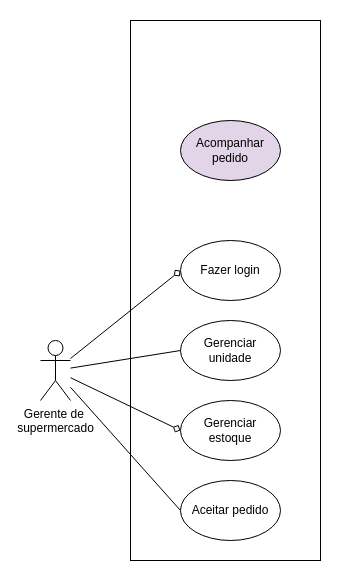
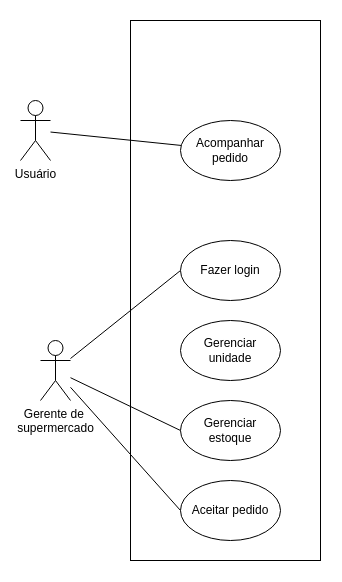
none -> (36, 131)
none -> (115, 139)
(231, 151) -> (231, 151)
(174, 276) -> (177, 274)
(125, 359) -> none
(173, 427) -> (176, 428)
